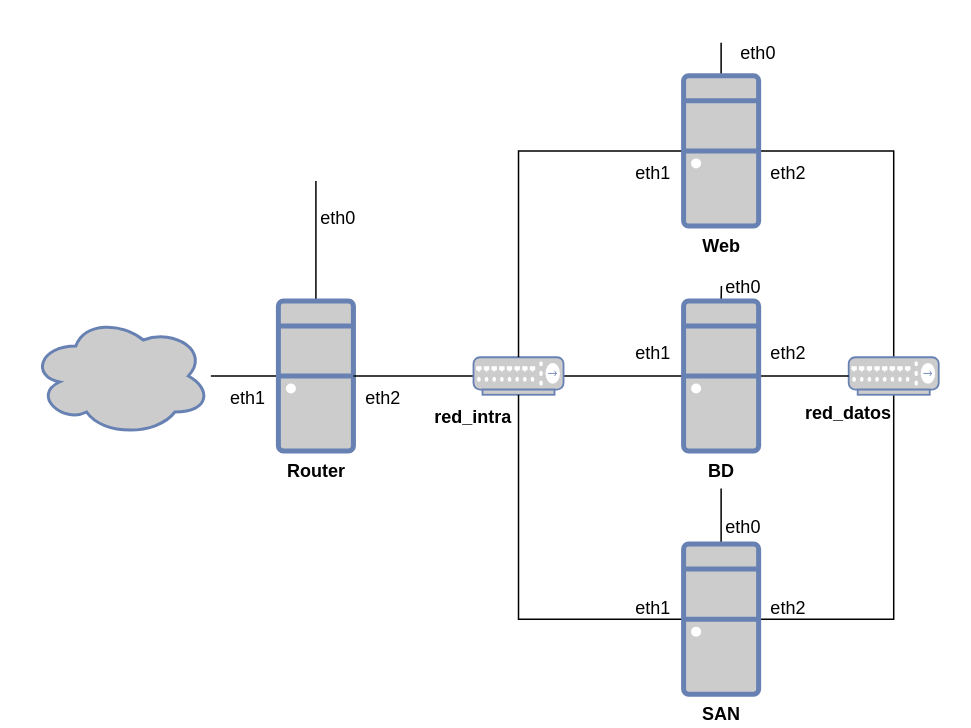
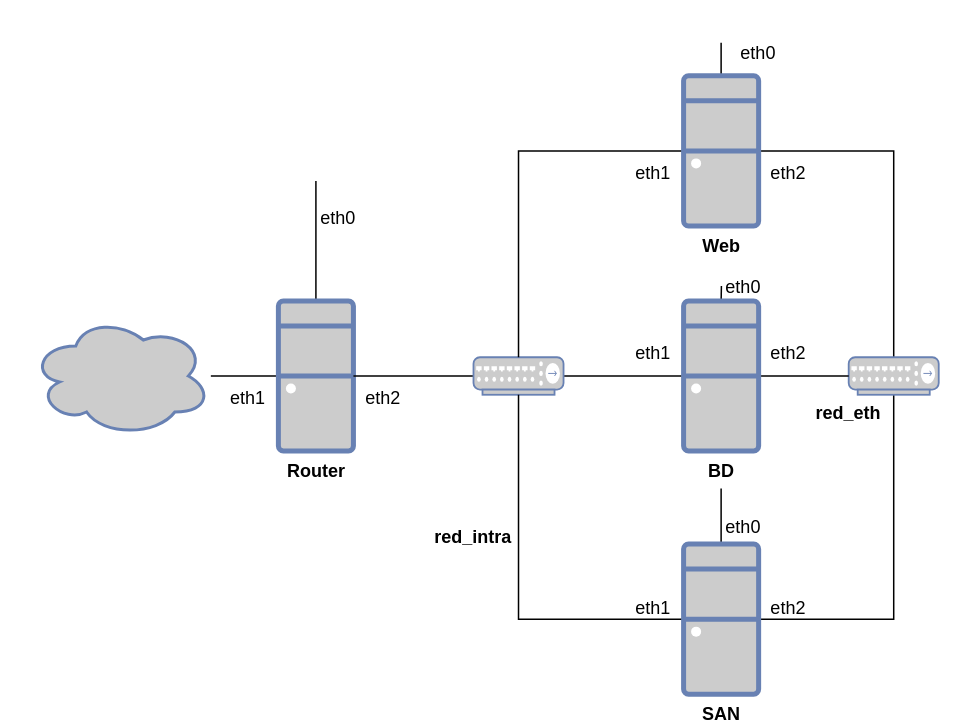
(848, 413) -> (848, 413)
(473, 417) -> (473, 537)
